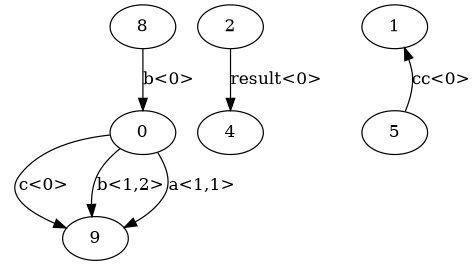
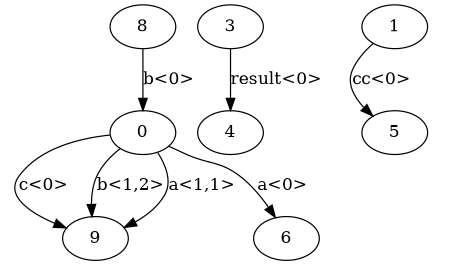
(231, 27) -> (231, 27)
(412, 86) -> (351, 73)
none -> (286, 238)
